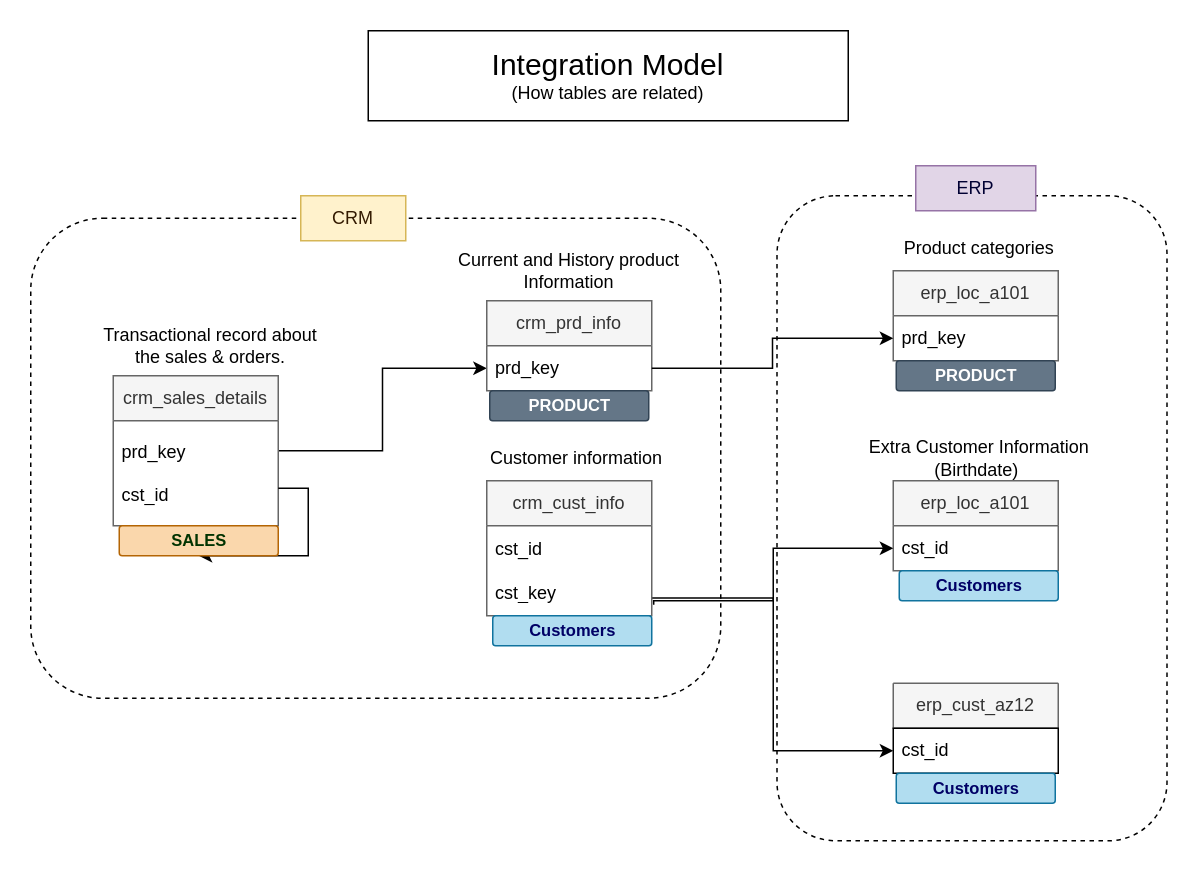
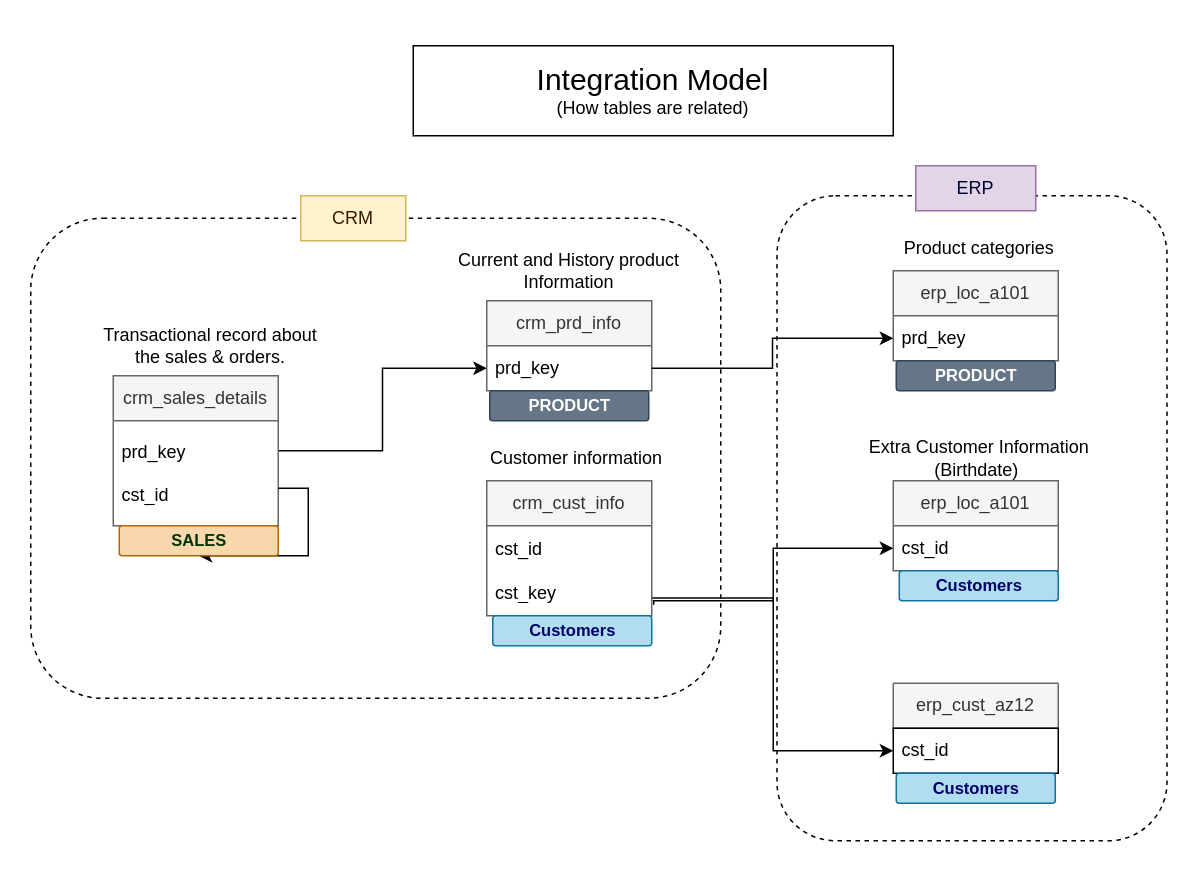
(608, 76) -> (653, 91)
